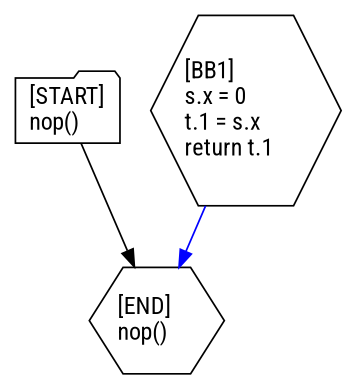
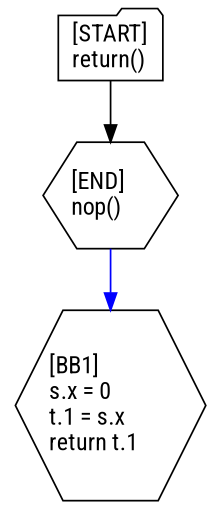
(68, 111) -> (111, 48)
(196, 229) -> (111, 271)
